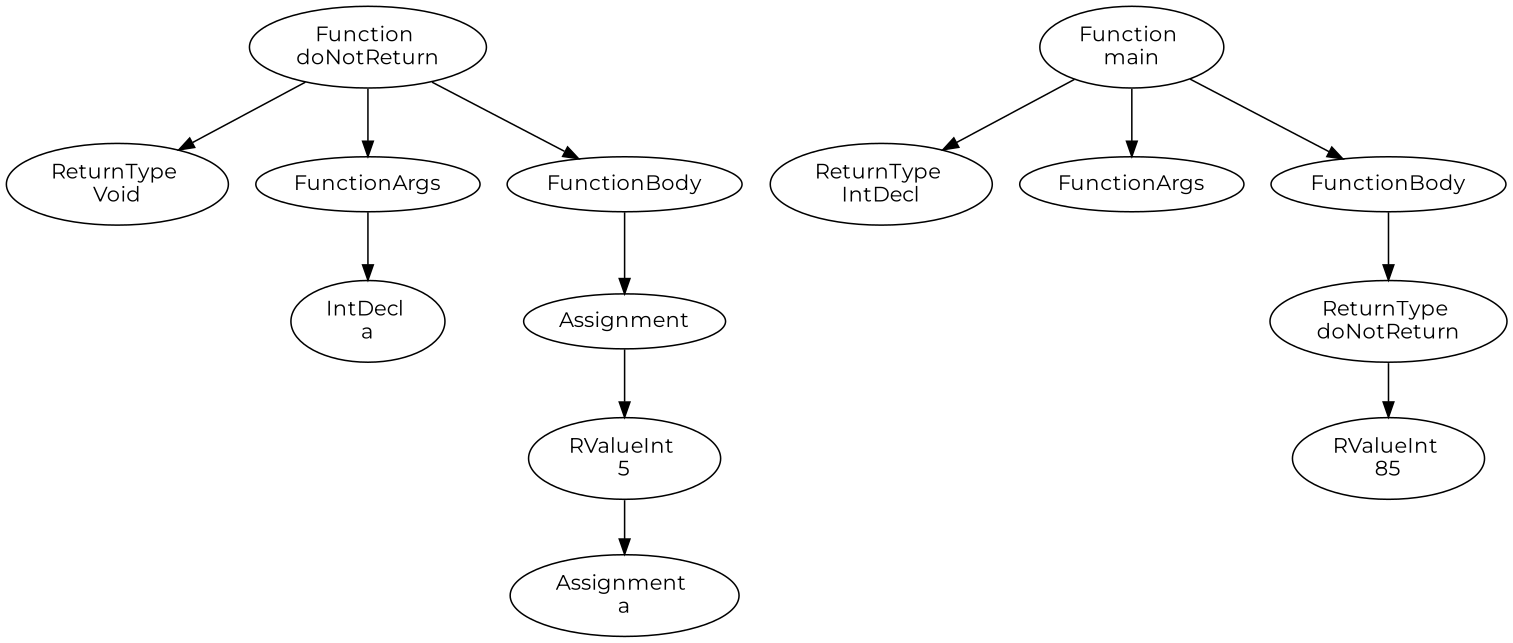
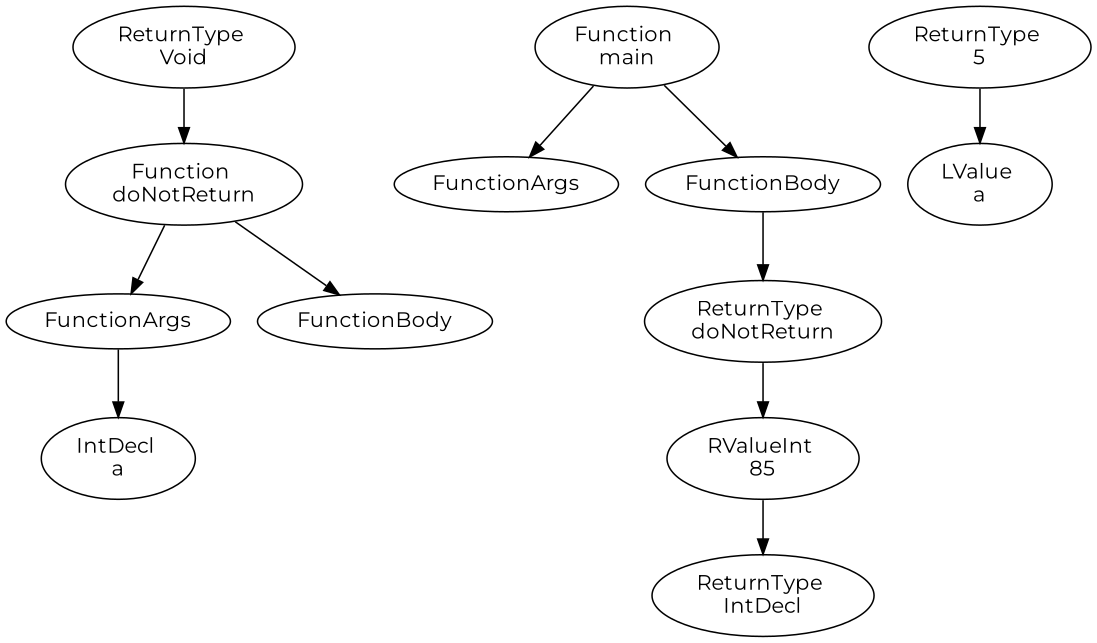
(1015, 111) -> (763, 520)
(249, 112) -> (184, 108)
(625, 321) -> none
(625, 458) -> (980, 47)
(625, 596) -> (980, 184)
